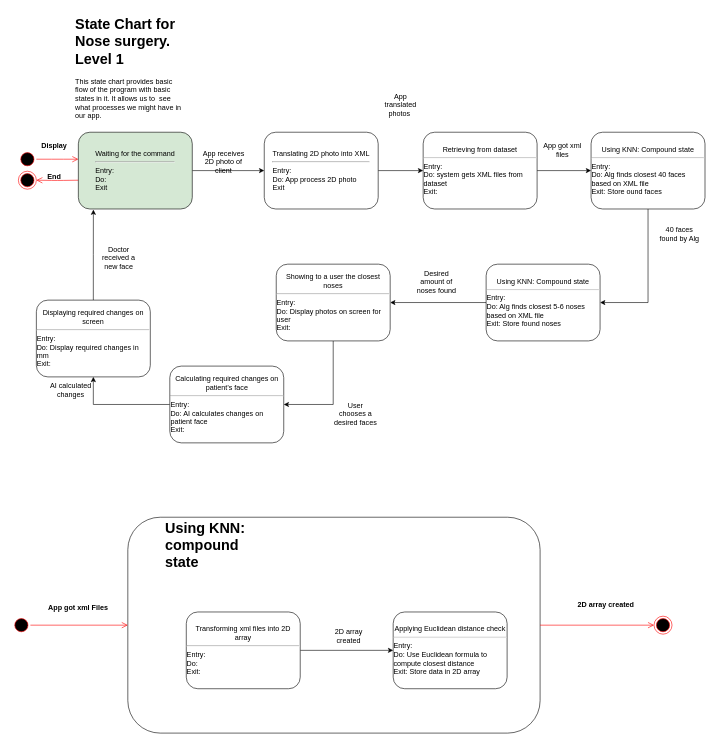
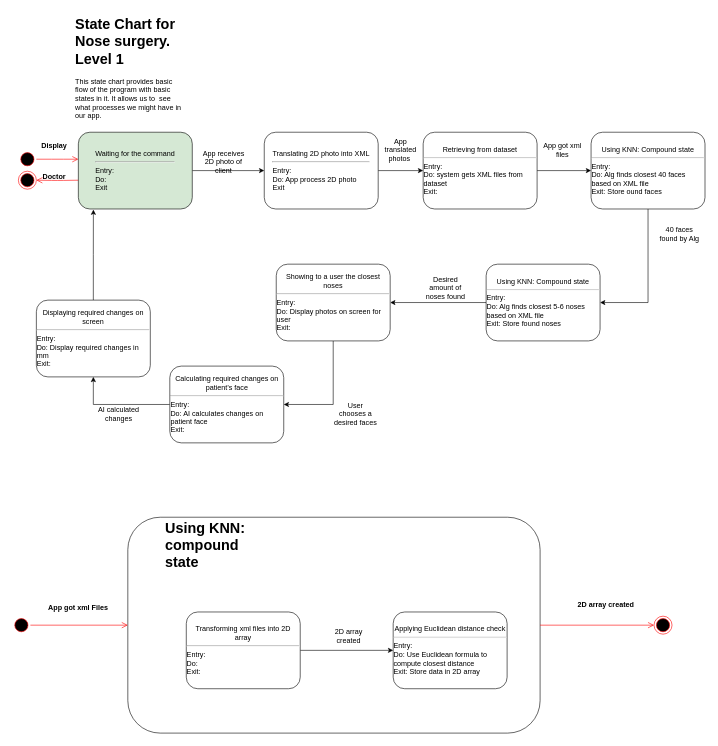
(401, 105) -> (401, 150)
(54, 176) -> (54, 176)
(119, 258) -> none
(437, 282) -> (446, 288)
(71, 390) -> (119, 414)
